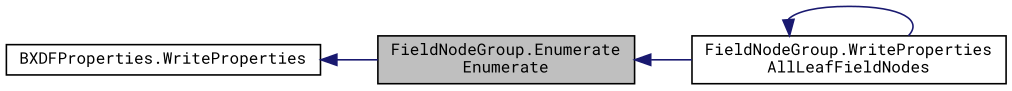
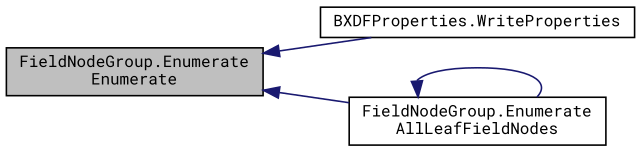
(357, 60) -> (325, 44)
(849, 60) -> (478, 121)
